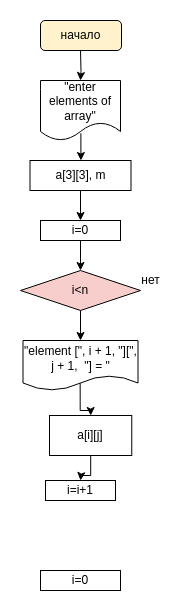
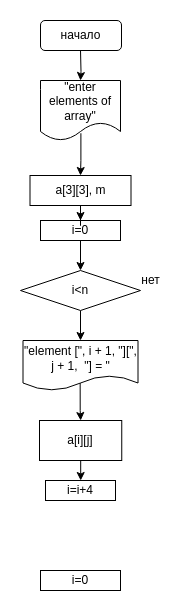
(81, 36) -> (81, 36)
(81, 176) -> (81, 191)
(81, 291) -> (81, 291)
(91, 436) -> (81, 441)
(81, 491) -> (81, 491)
